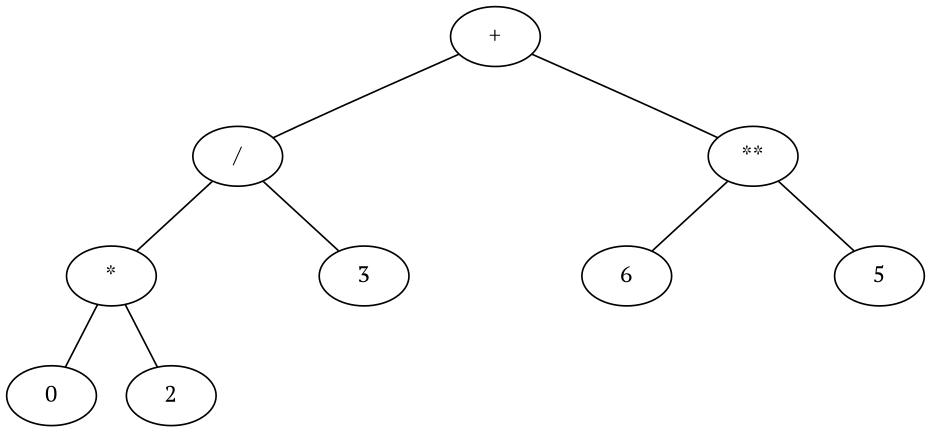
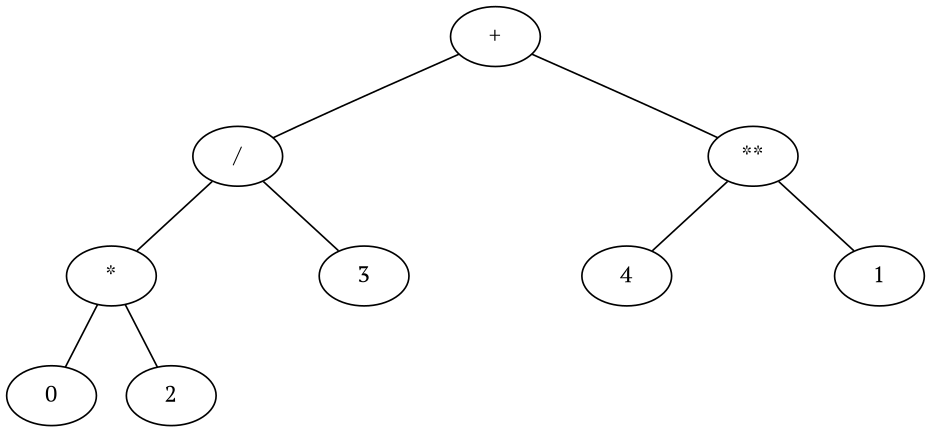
(627, 276) -> (627, 276)
(879, 276) -> (879, 276)
